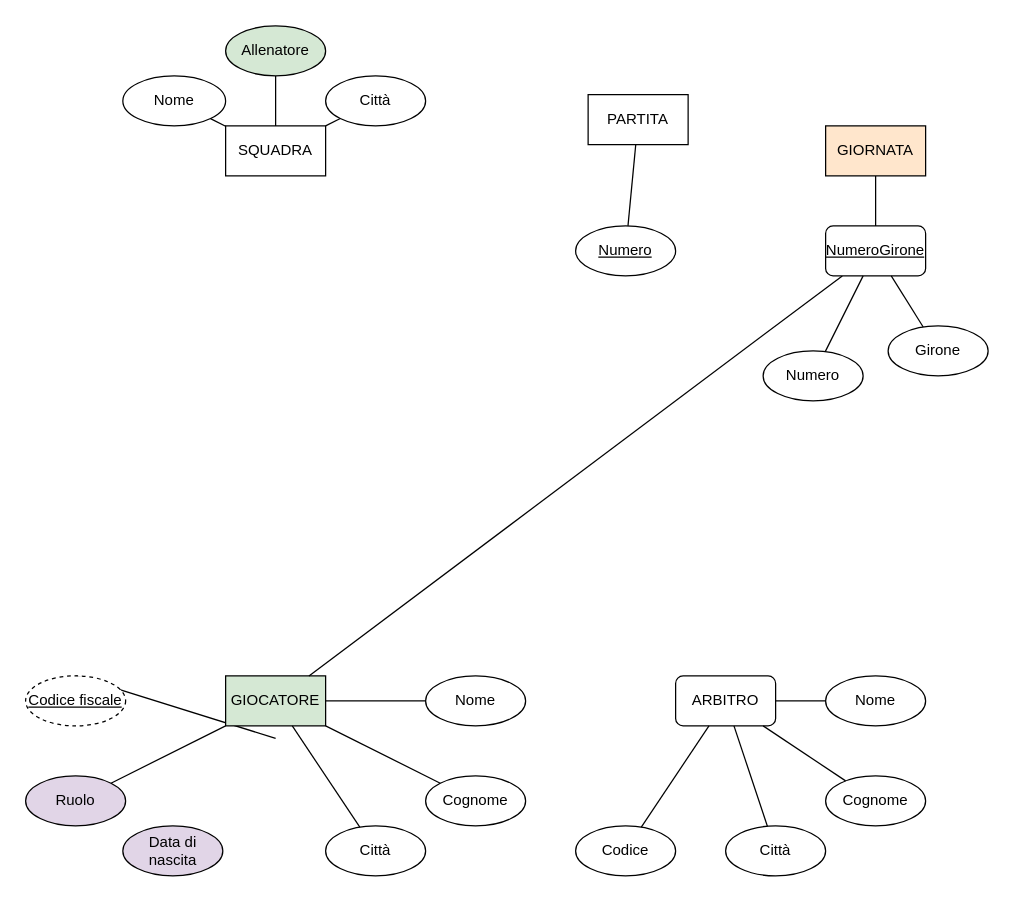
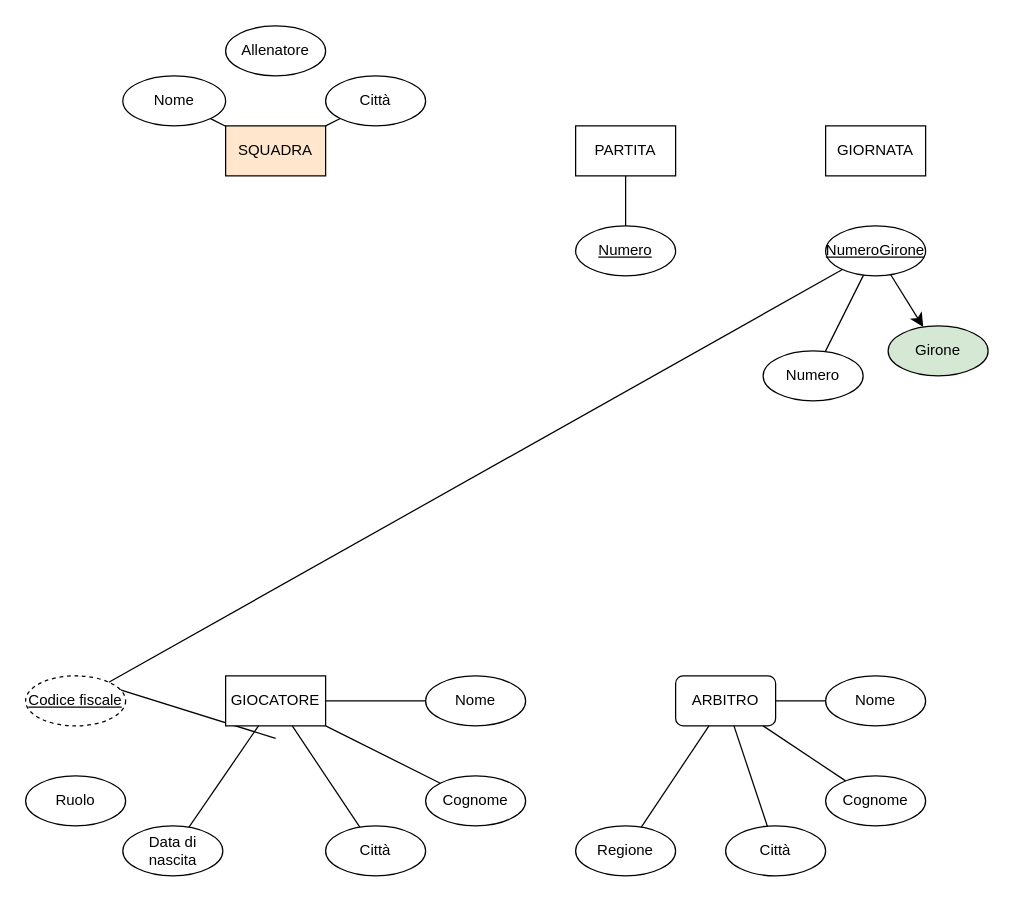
(276, 51) -> (276, 51)
(276, 101) -> none
(638, 119) -> (626, 151)
(276, 151) -> (276, 151)
(876, 151) -> (876, 151)
(876, 200) -> (475, 476)
(876, 251) -> (876, 251)
(919, 321) -> (917, 317)
(938, 351) -> (938, 351)
(577, 475) -> (223, 777)
(276, 701) -> (276, 701)
(168, 755) -> none
(76, 801) -> (76, 801)
(173, 851) -> (173, 851)
(626, 851) -> (626, 851)
